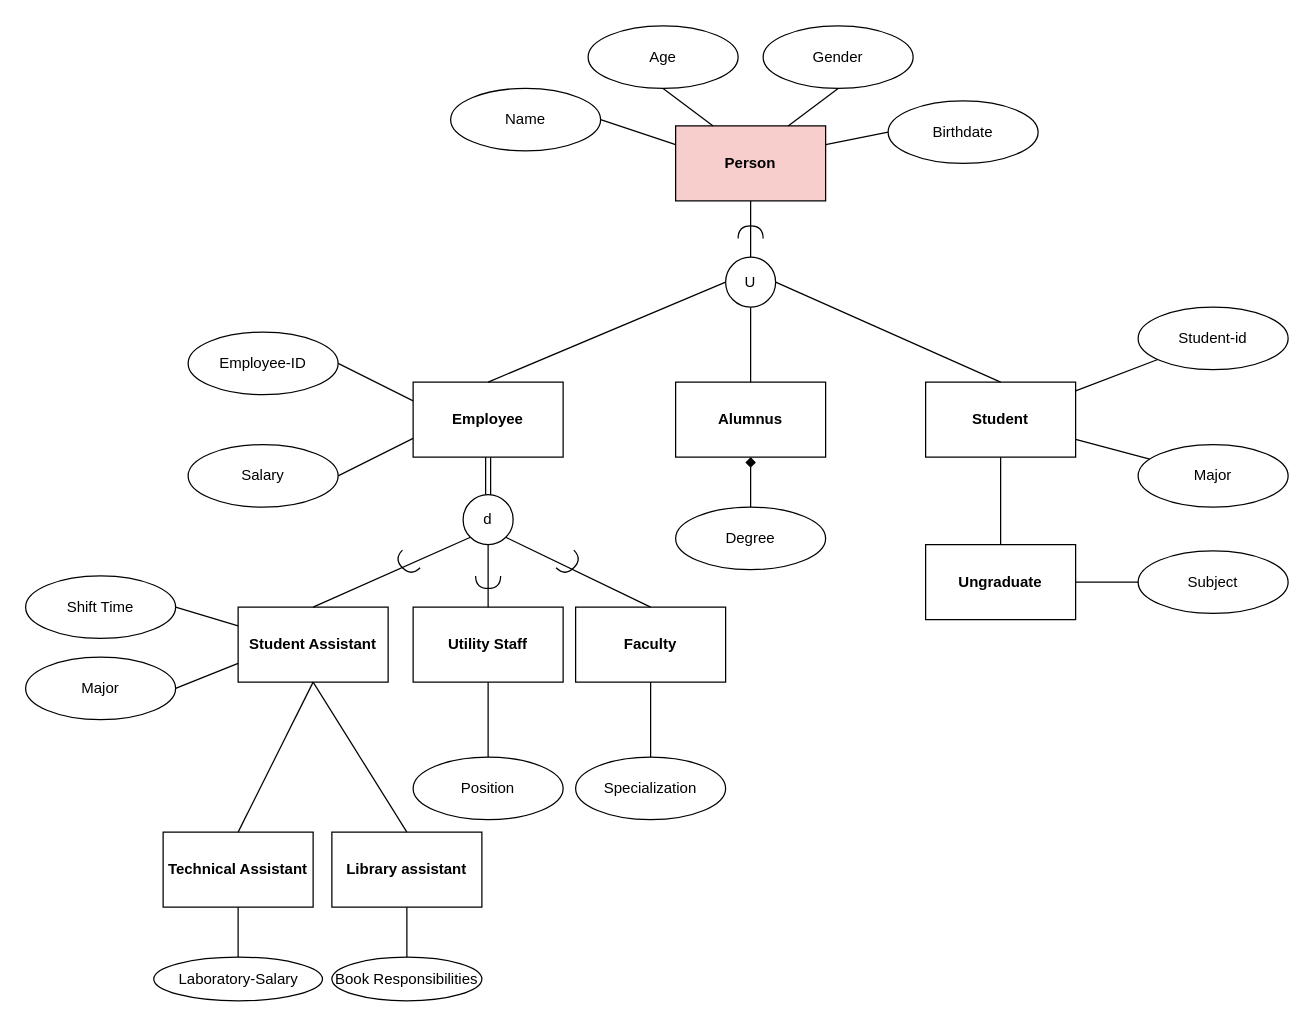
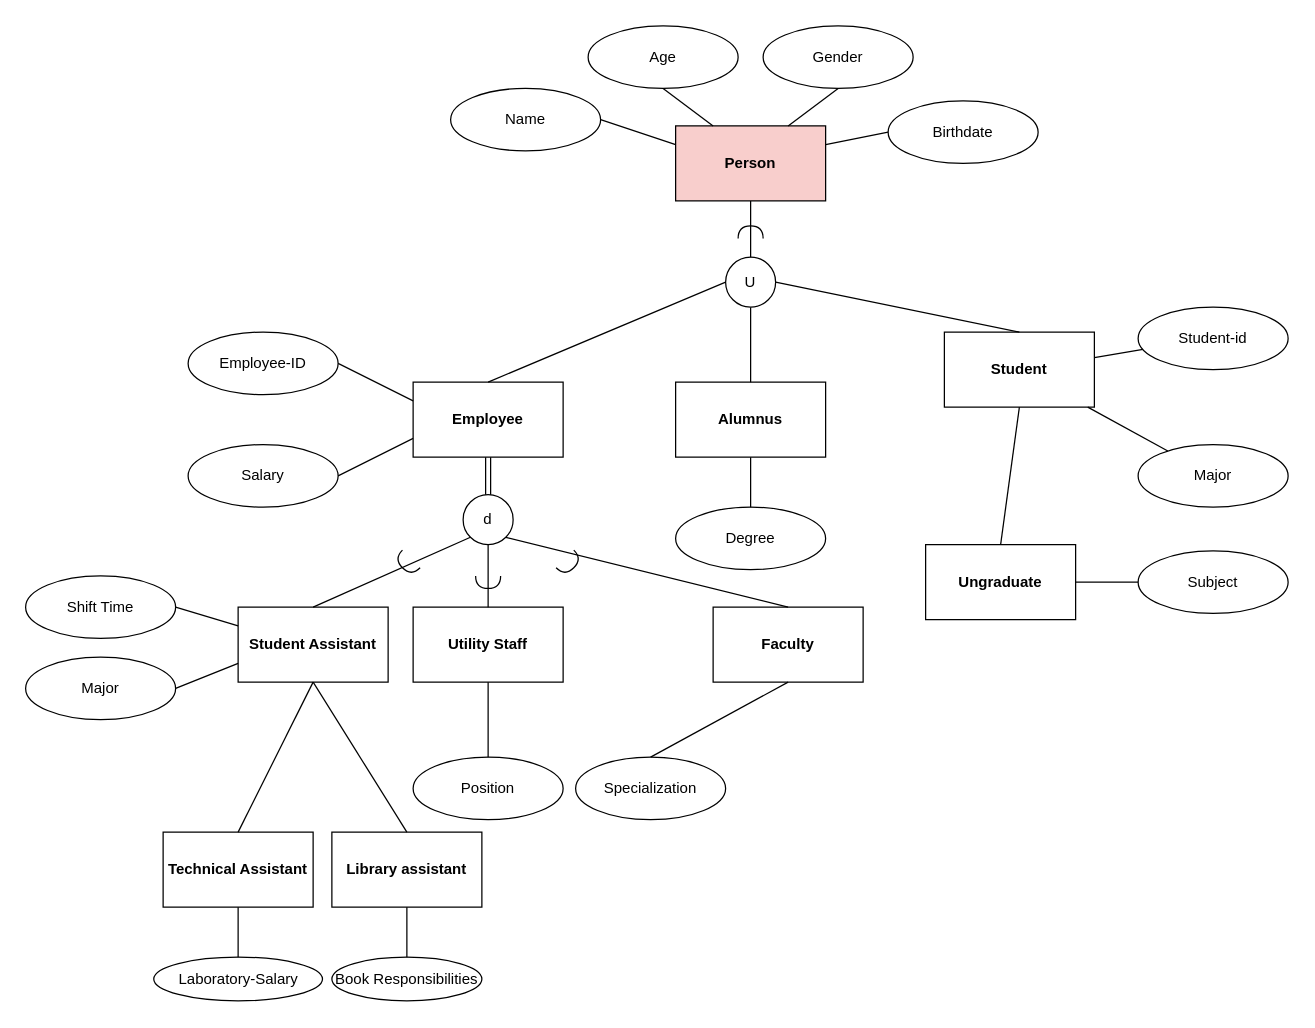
(1001, 419) -> (1019, 369)
(751, 468) -> (751, 463)
(651, 644) -> (788, 644)
